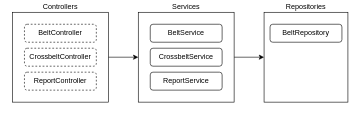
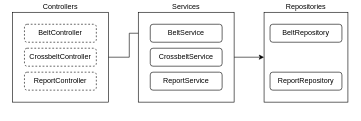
(132, 57) -> (129, 41)
none -> (306, 81)
